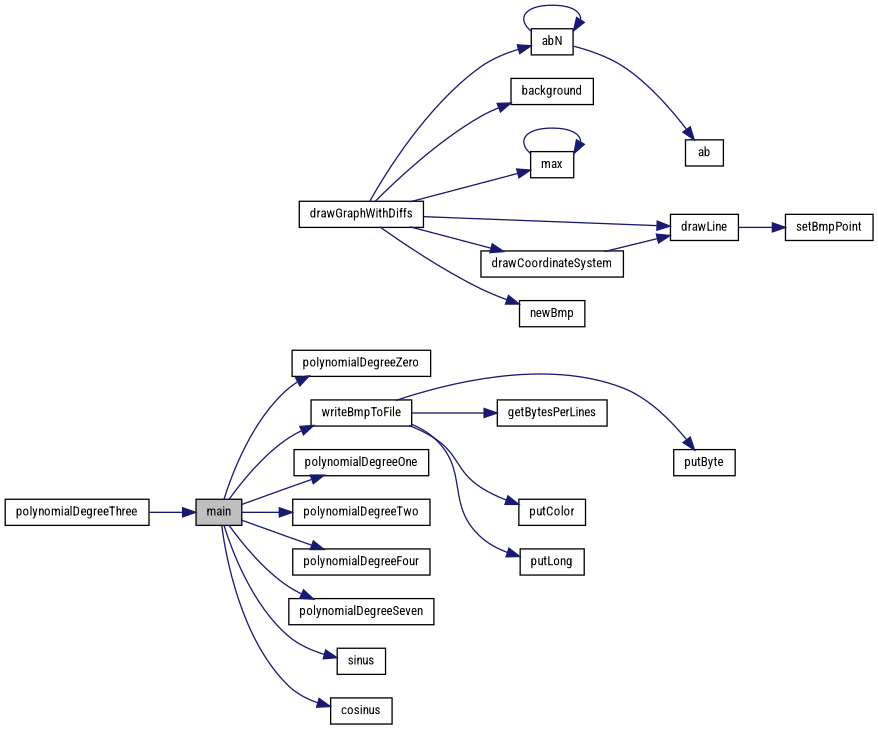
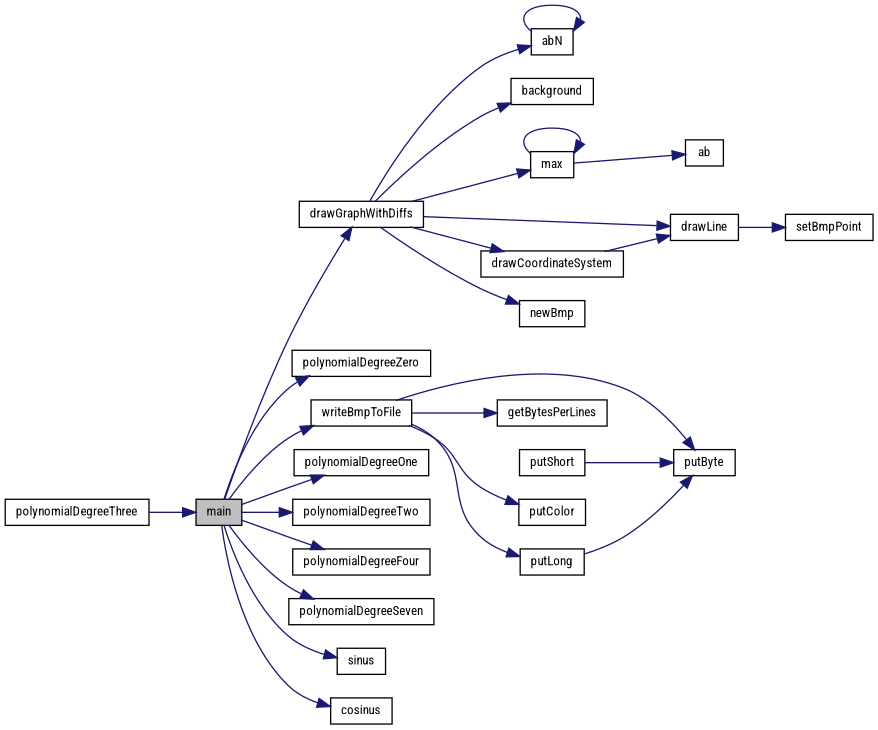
(637, 77) -> (623, 159)
none -> (277, 365)
none -> (552, 463)
none -> (639, 527)
